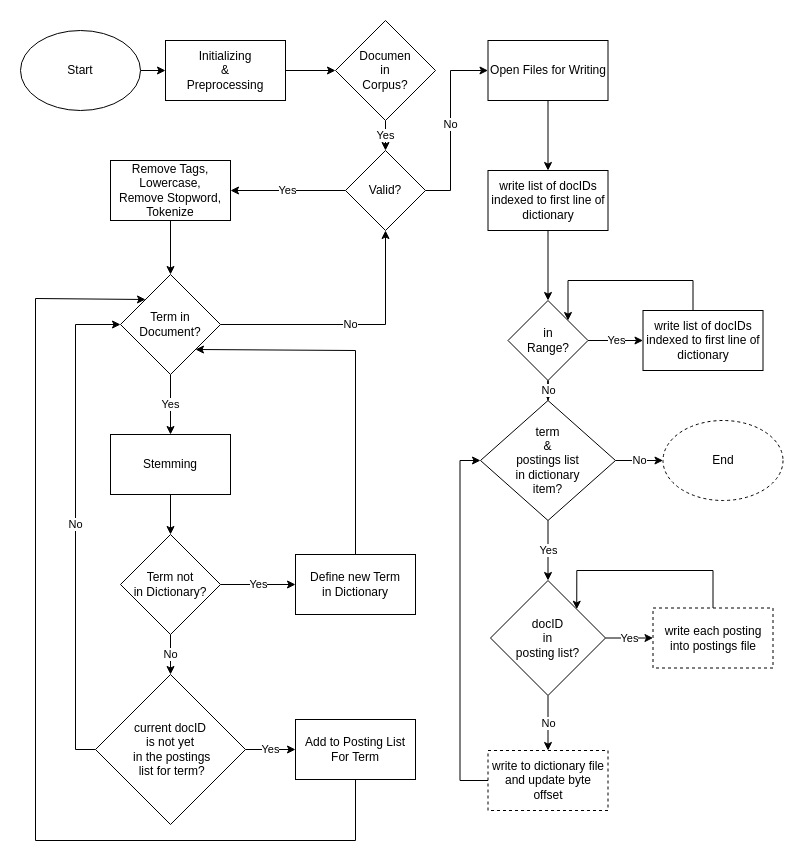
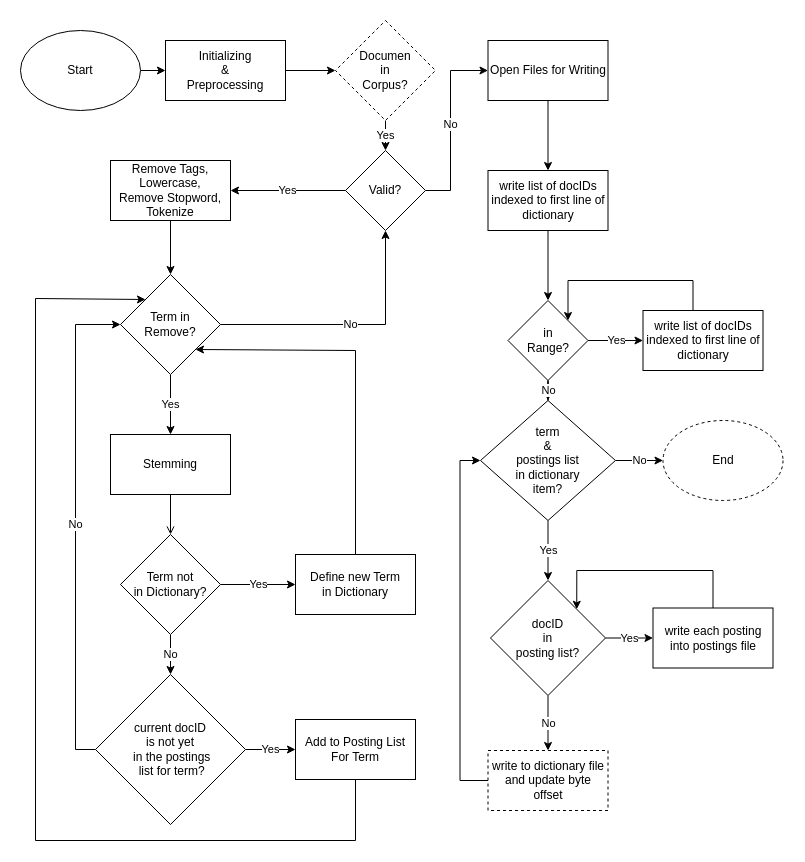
(386, 71) -> (386, 71)
(171, 325) -> (171, 325)
(171, 526) -> (171, 528)
(713, 638) -> (713, 638)
